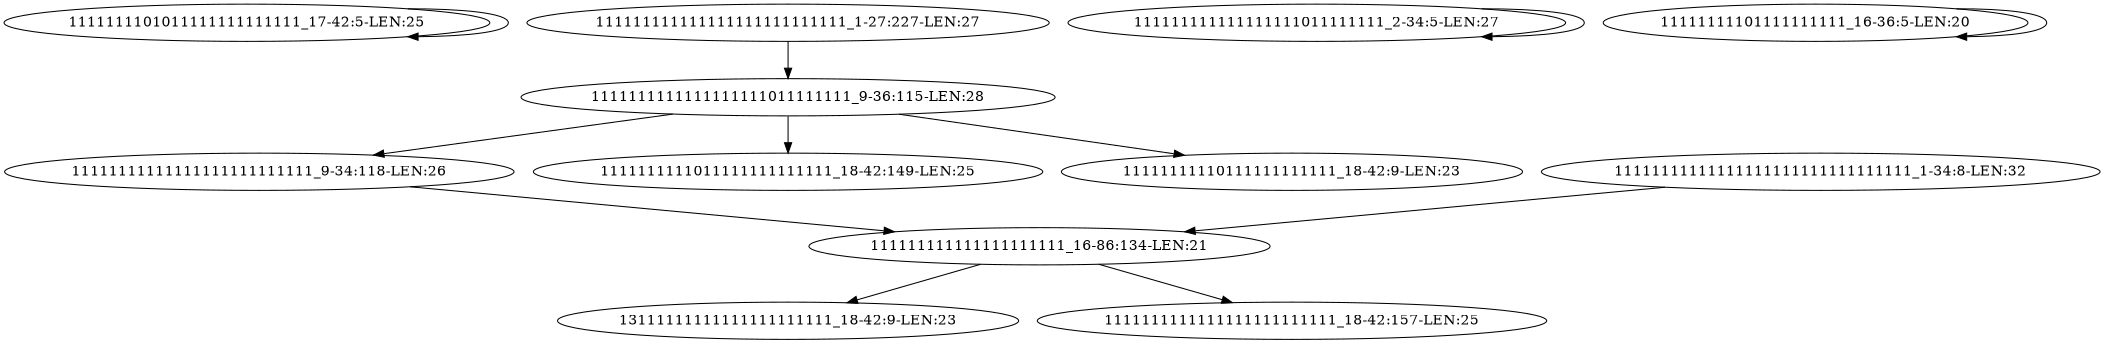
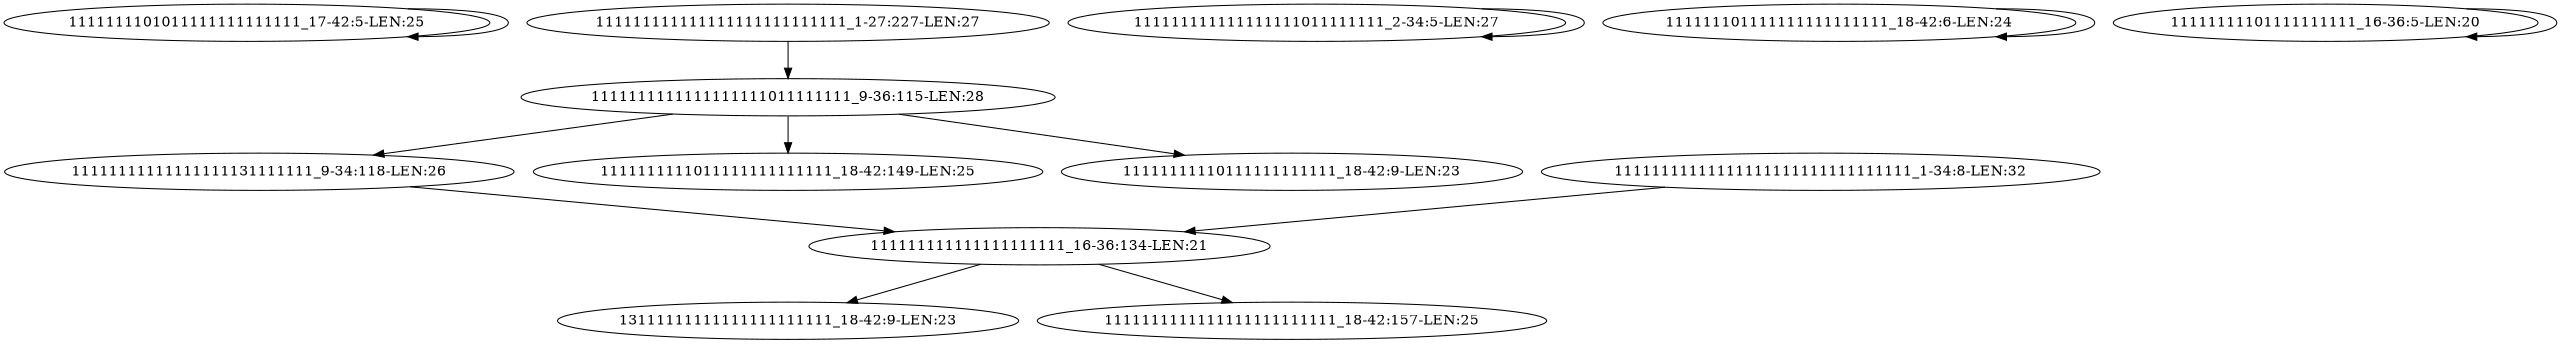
none -> (1839, 23)
(259, 172) -> (259, 172)
(1039, 246) -> (1039, 246)
